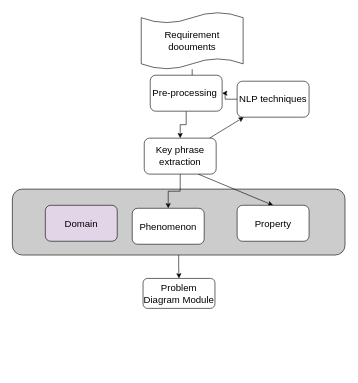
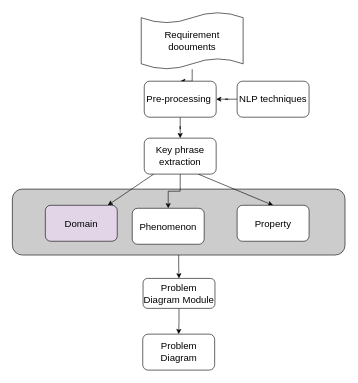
(186, 93) -> (180, 99)
(227, 128) -> (132, 189)
none -> (179, 329)
none -> (179, 353)
